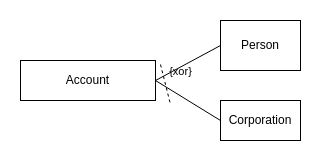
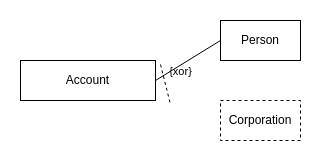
(261, 46) -> (261, 41)
(189, 101) -> none
(261, 121) -> (261, 121)
